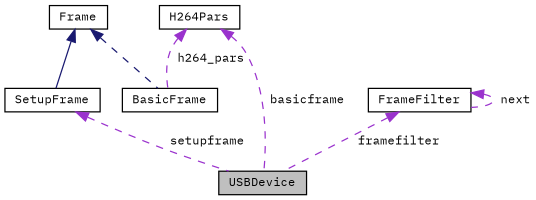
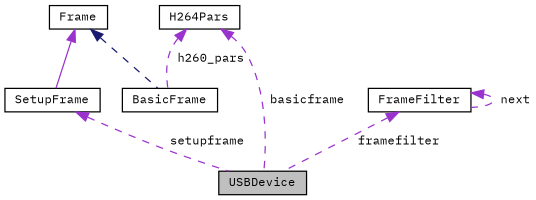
(208, 59) -> (208, 59)
(64, 65) -> (64, 65)
